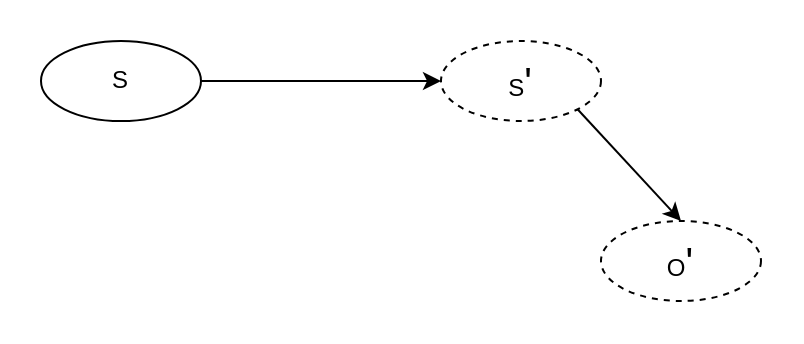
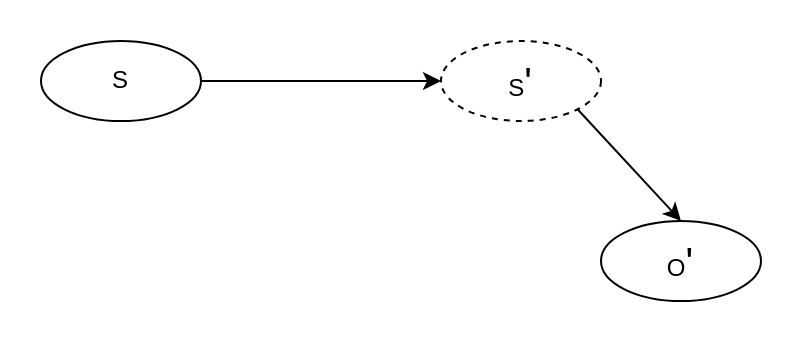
(681, 261) -> (681, 261)
